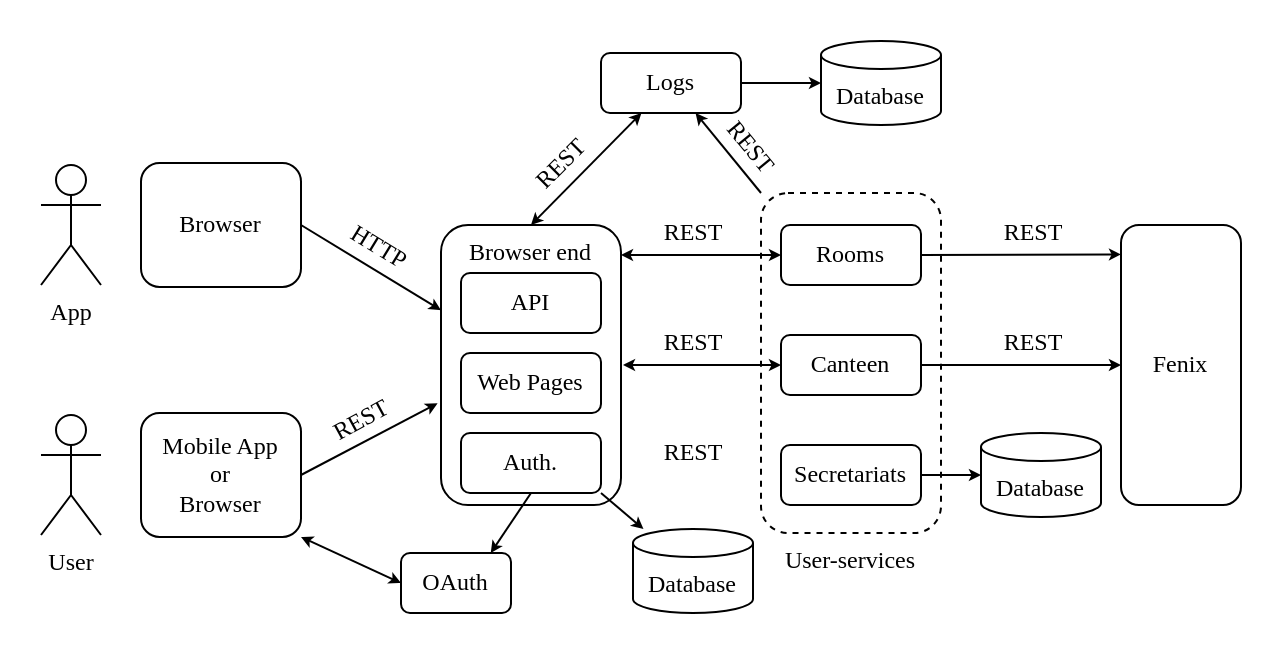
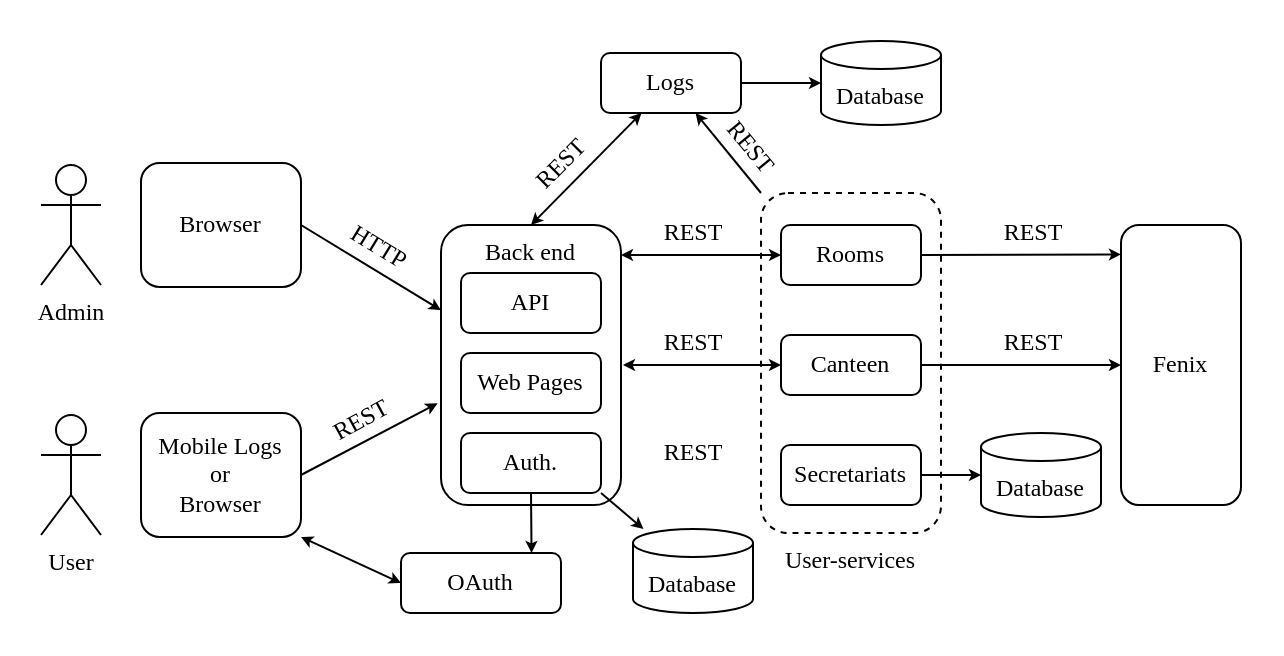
(531, 253) -> (531, 253)
(72, 313) -> (72, 313)
(221, 475) -> (221, 475)
(456, 583) -> (481, 583)
